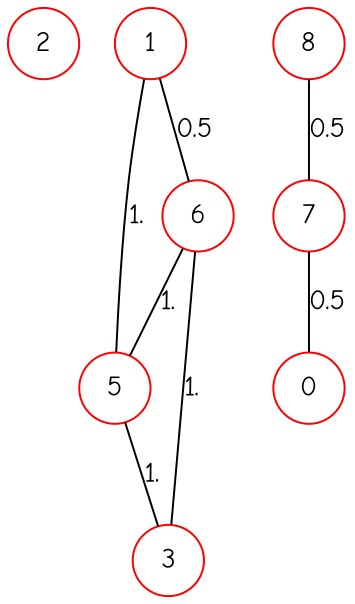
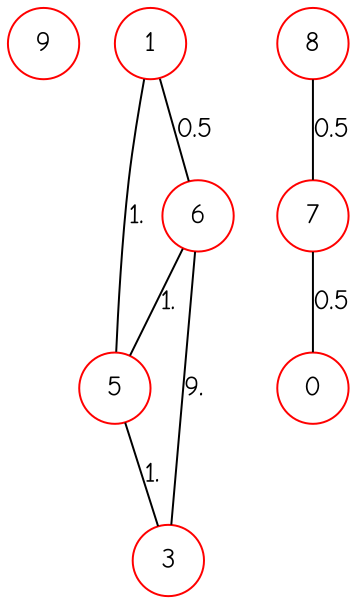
(44, 44) -> (44, 44)
(192, 388) -> (194, 388)
